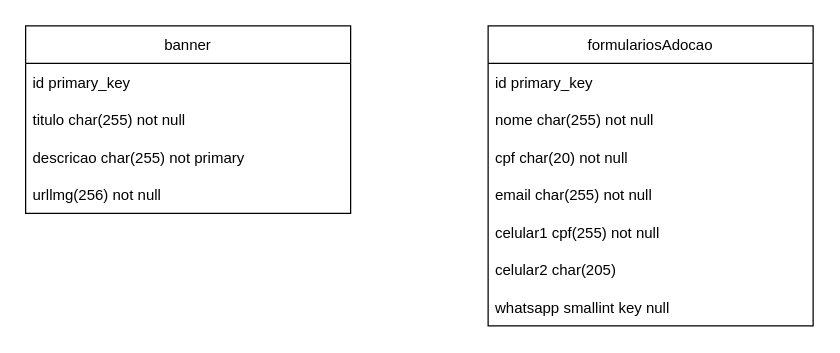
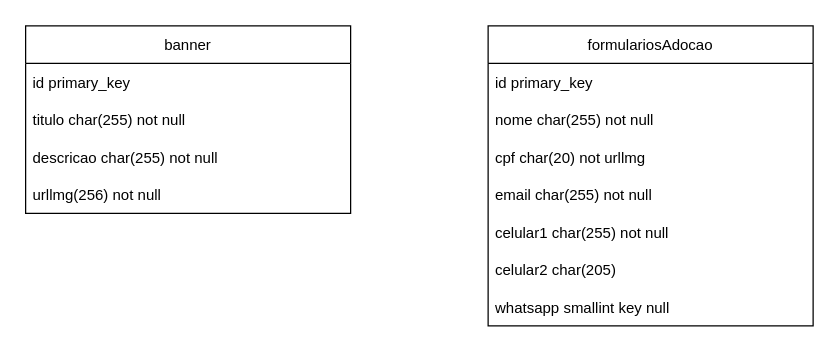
(153, 158) -> (138, 158)
(573, 158) -> (582, 158)
(591, 233) -> (595, 233)
